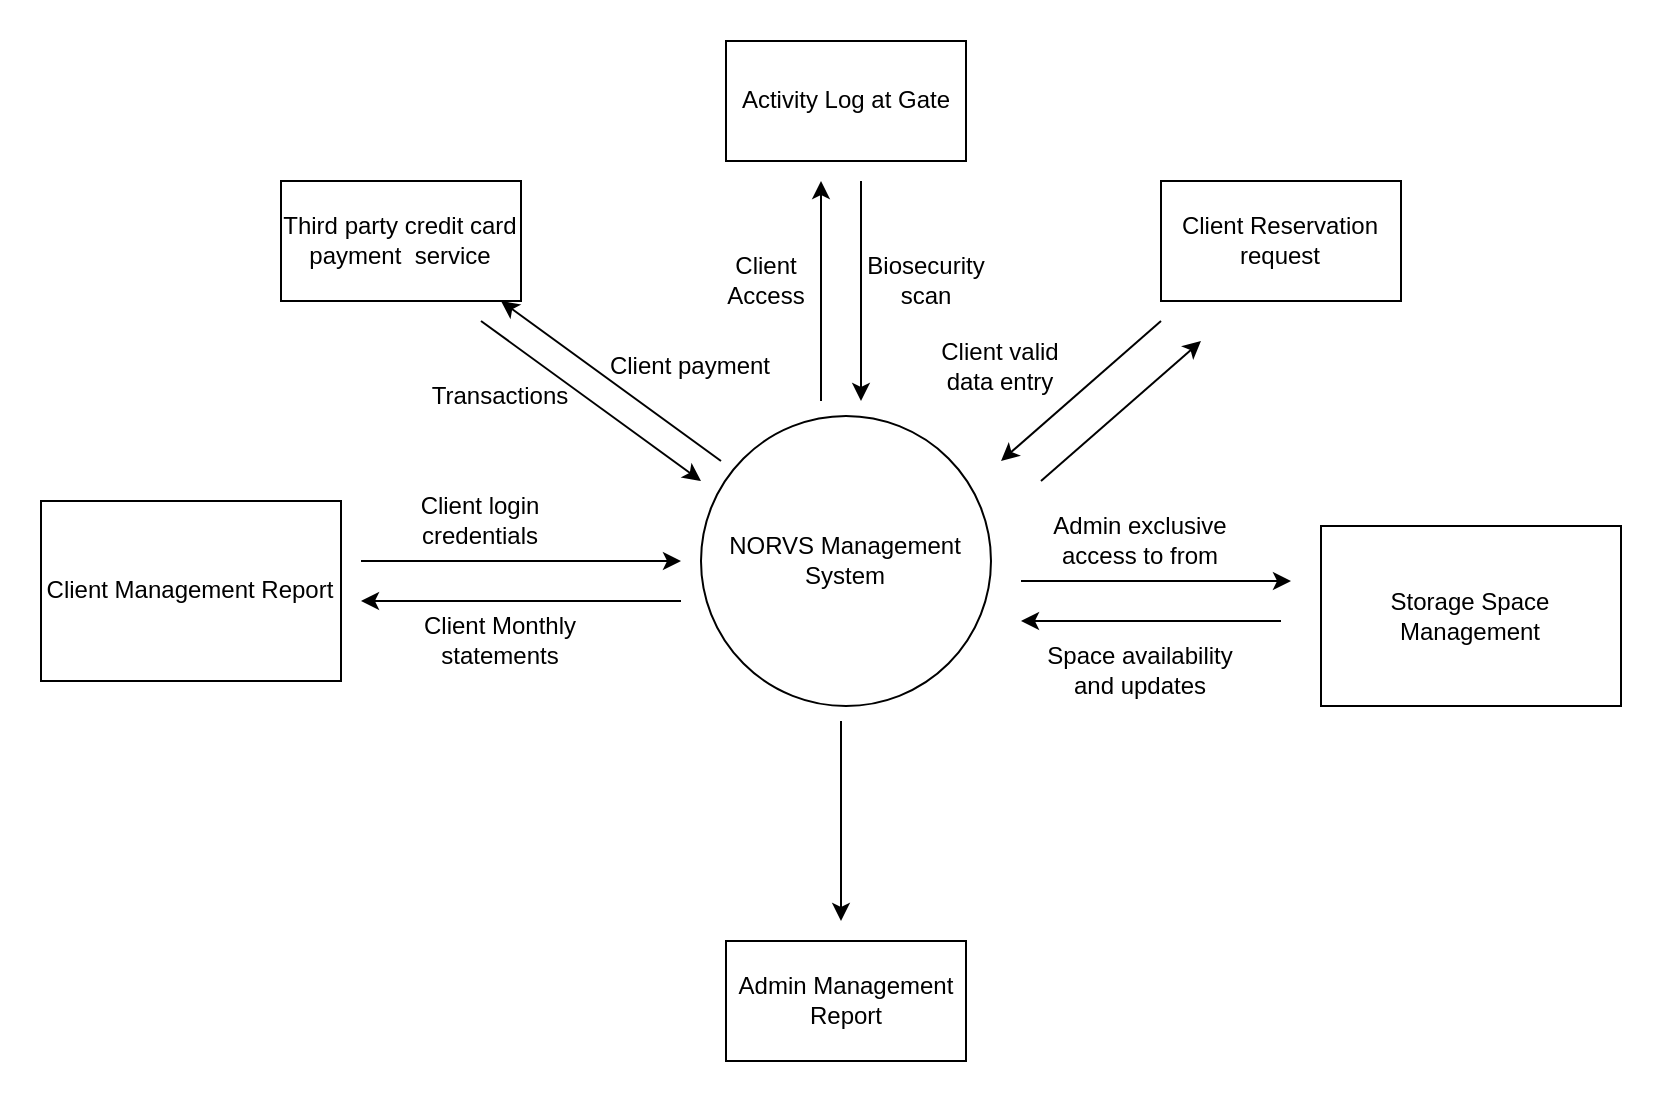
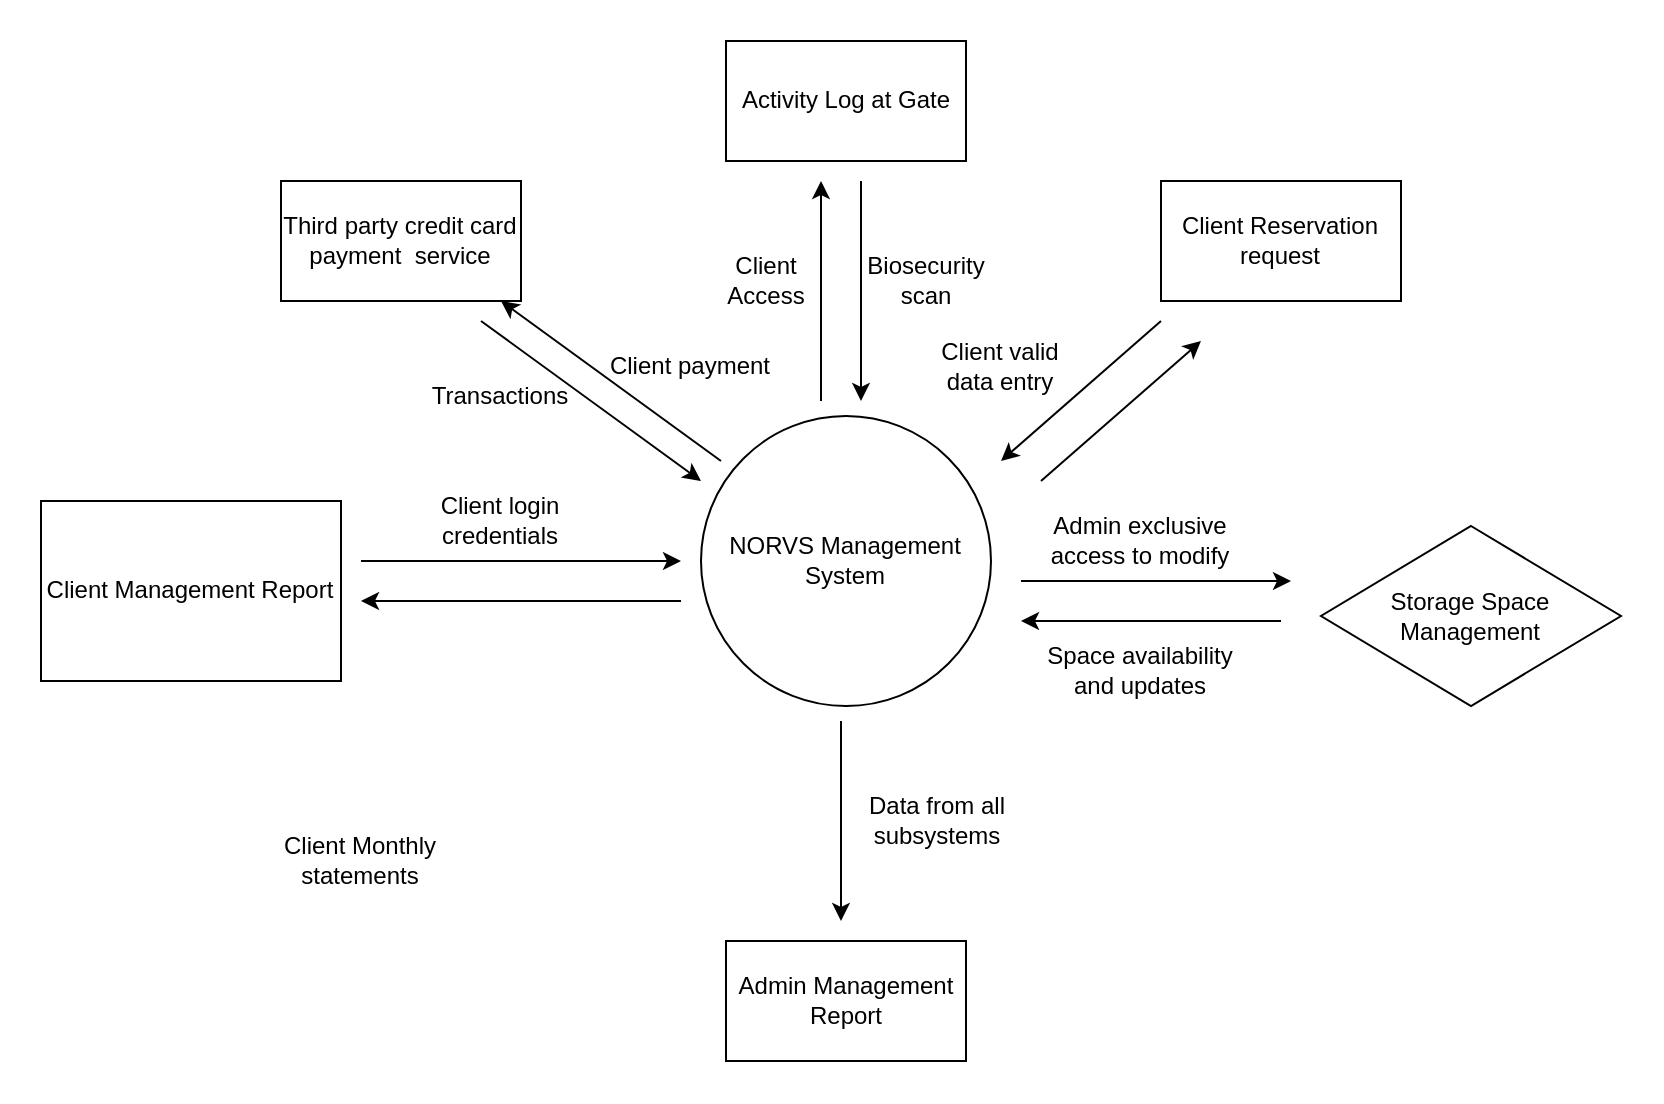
(481, 521) -> (501, 521)
(1141, 541) -> (1141, 541)
(1471, 616) -> (1471, 616)
(501, 641) -> (361, 861)
none -> (938, 821)
